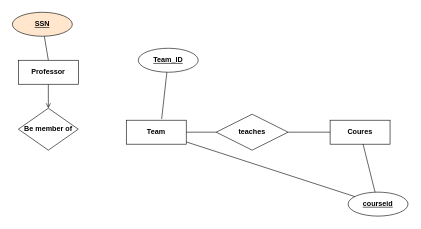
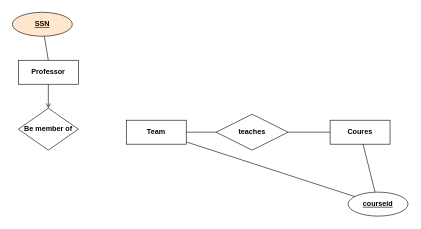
(168, 60) -> none
(164, 95) -> none
